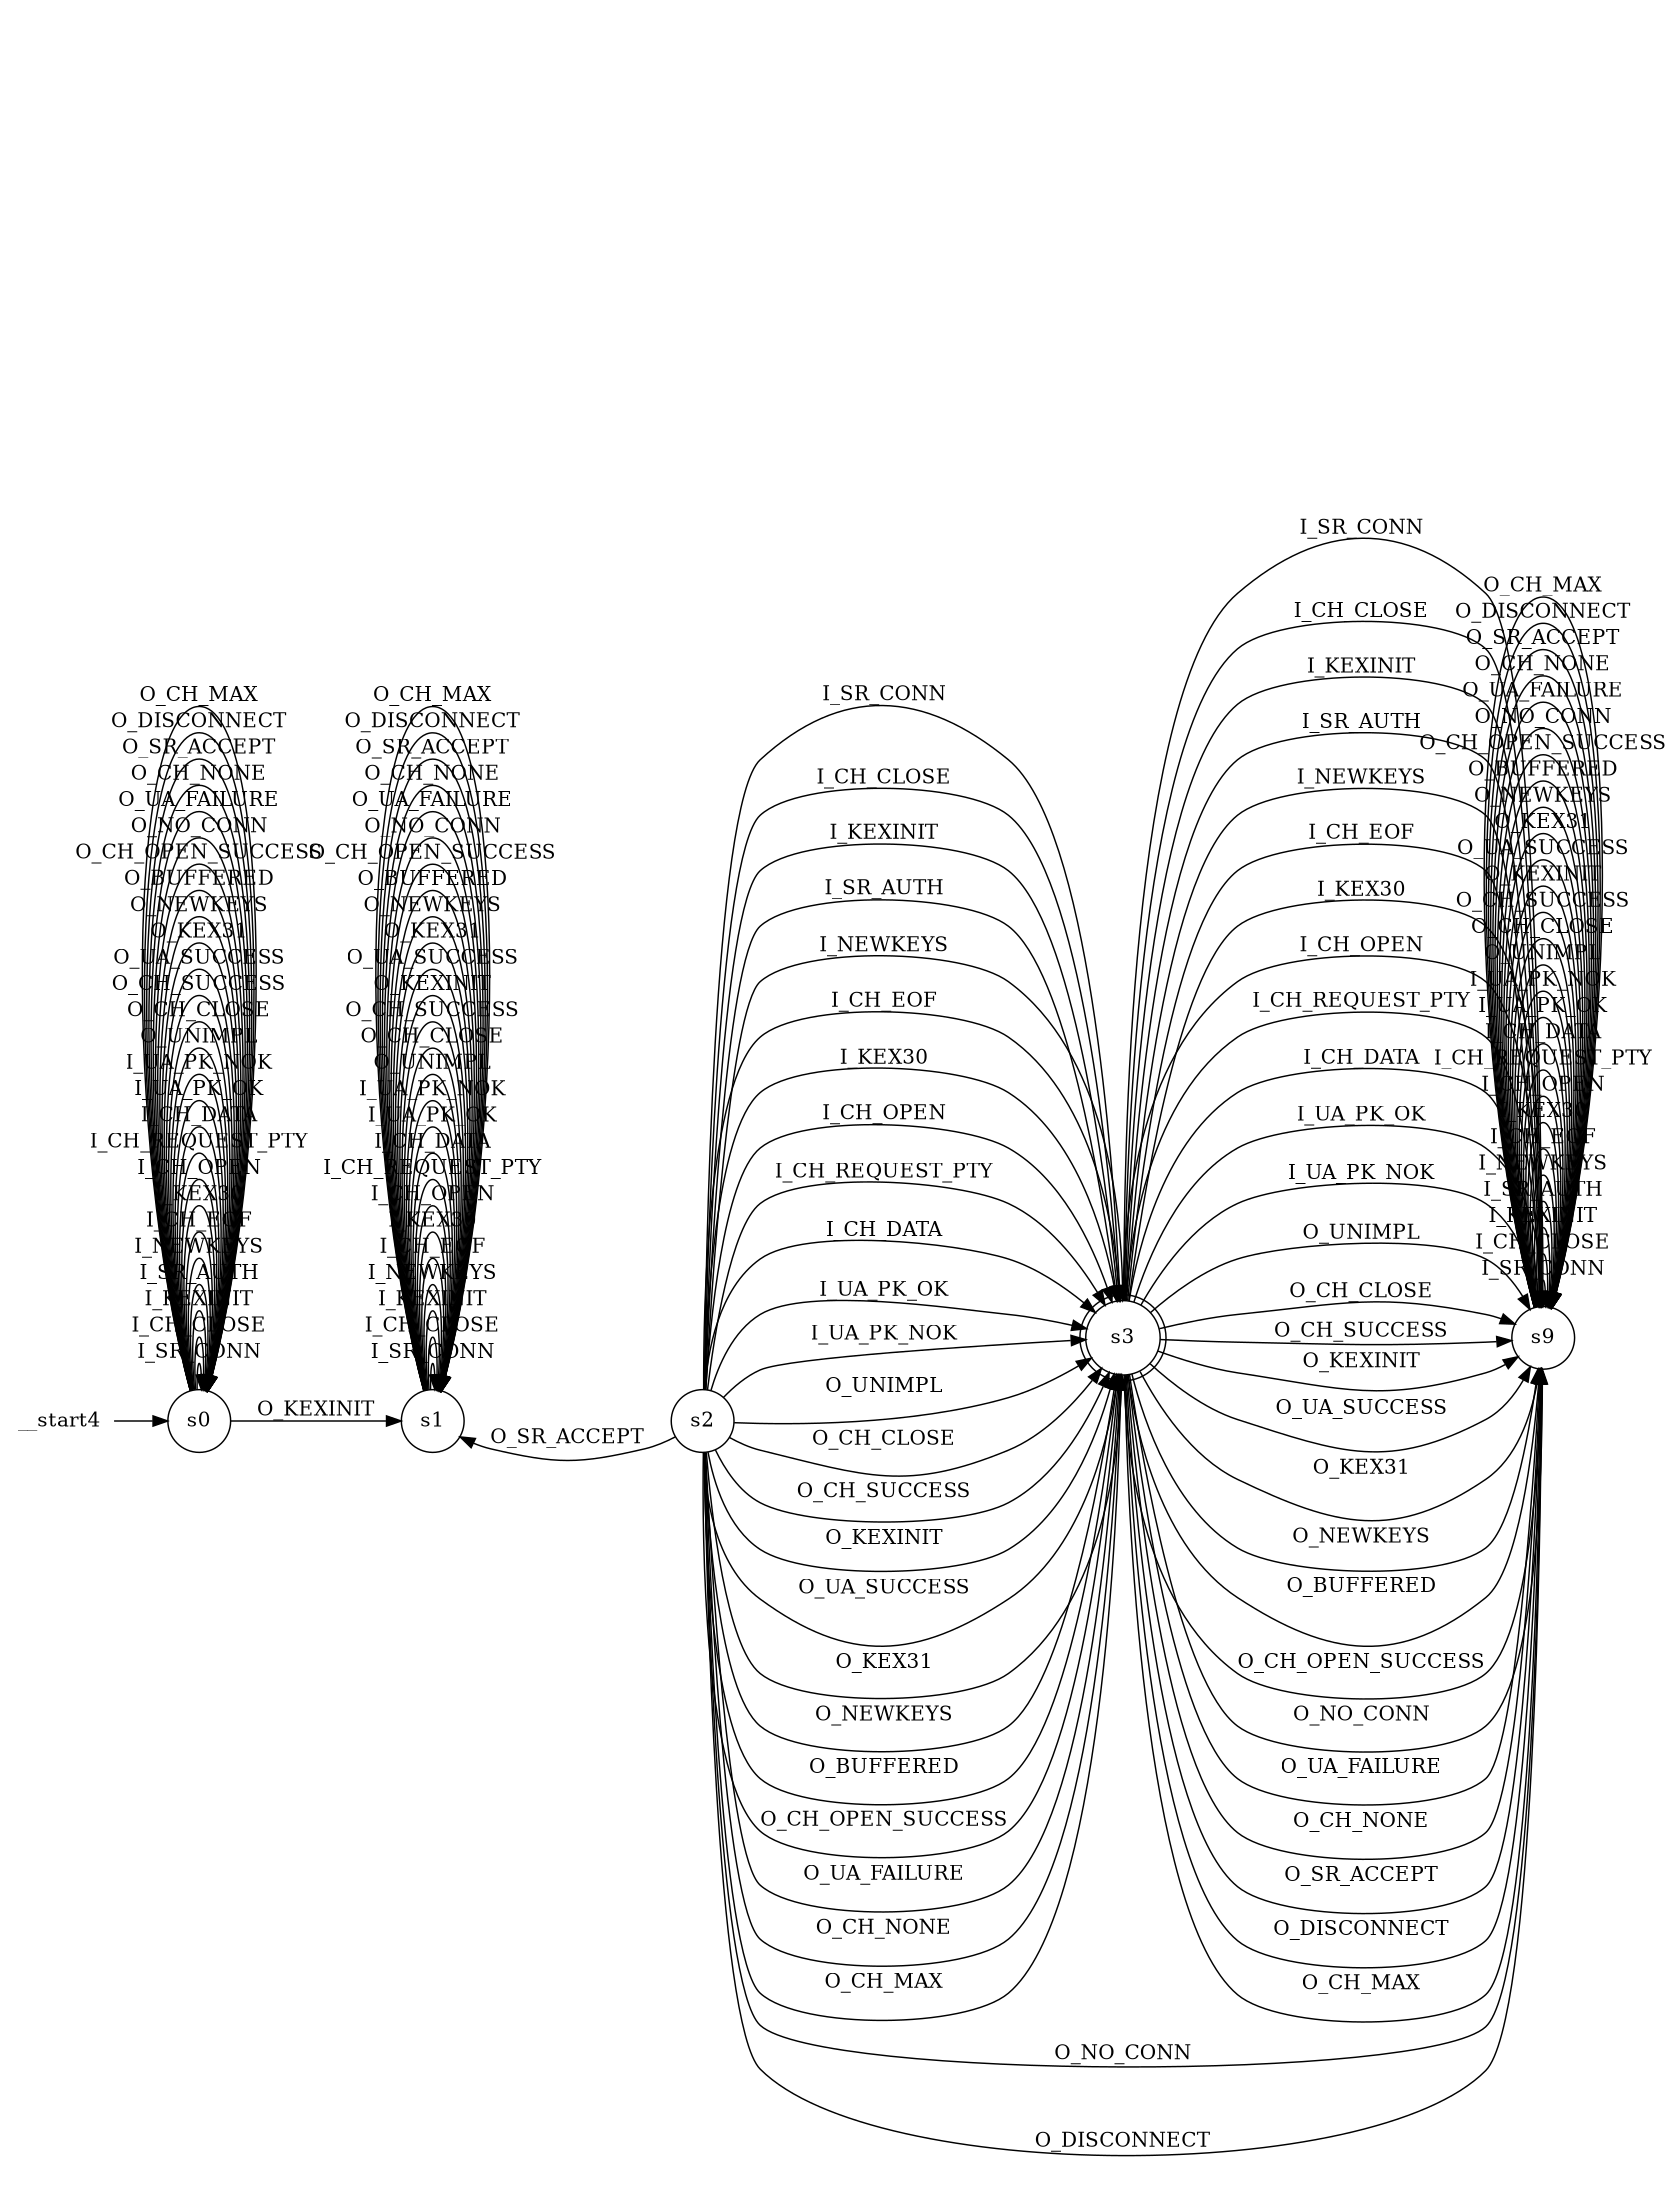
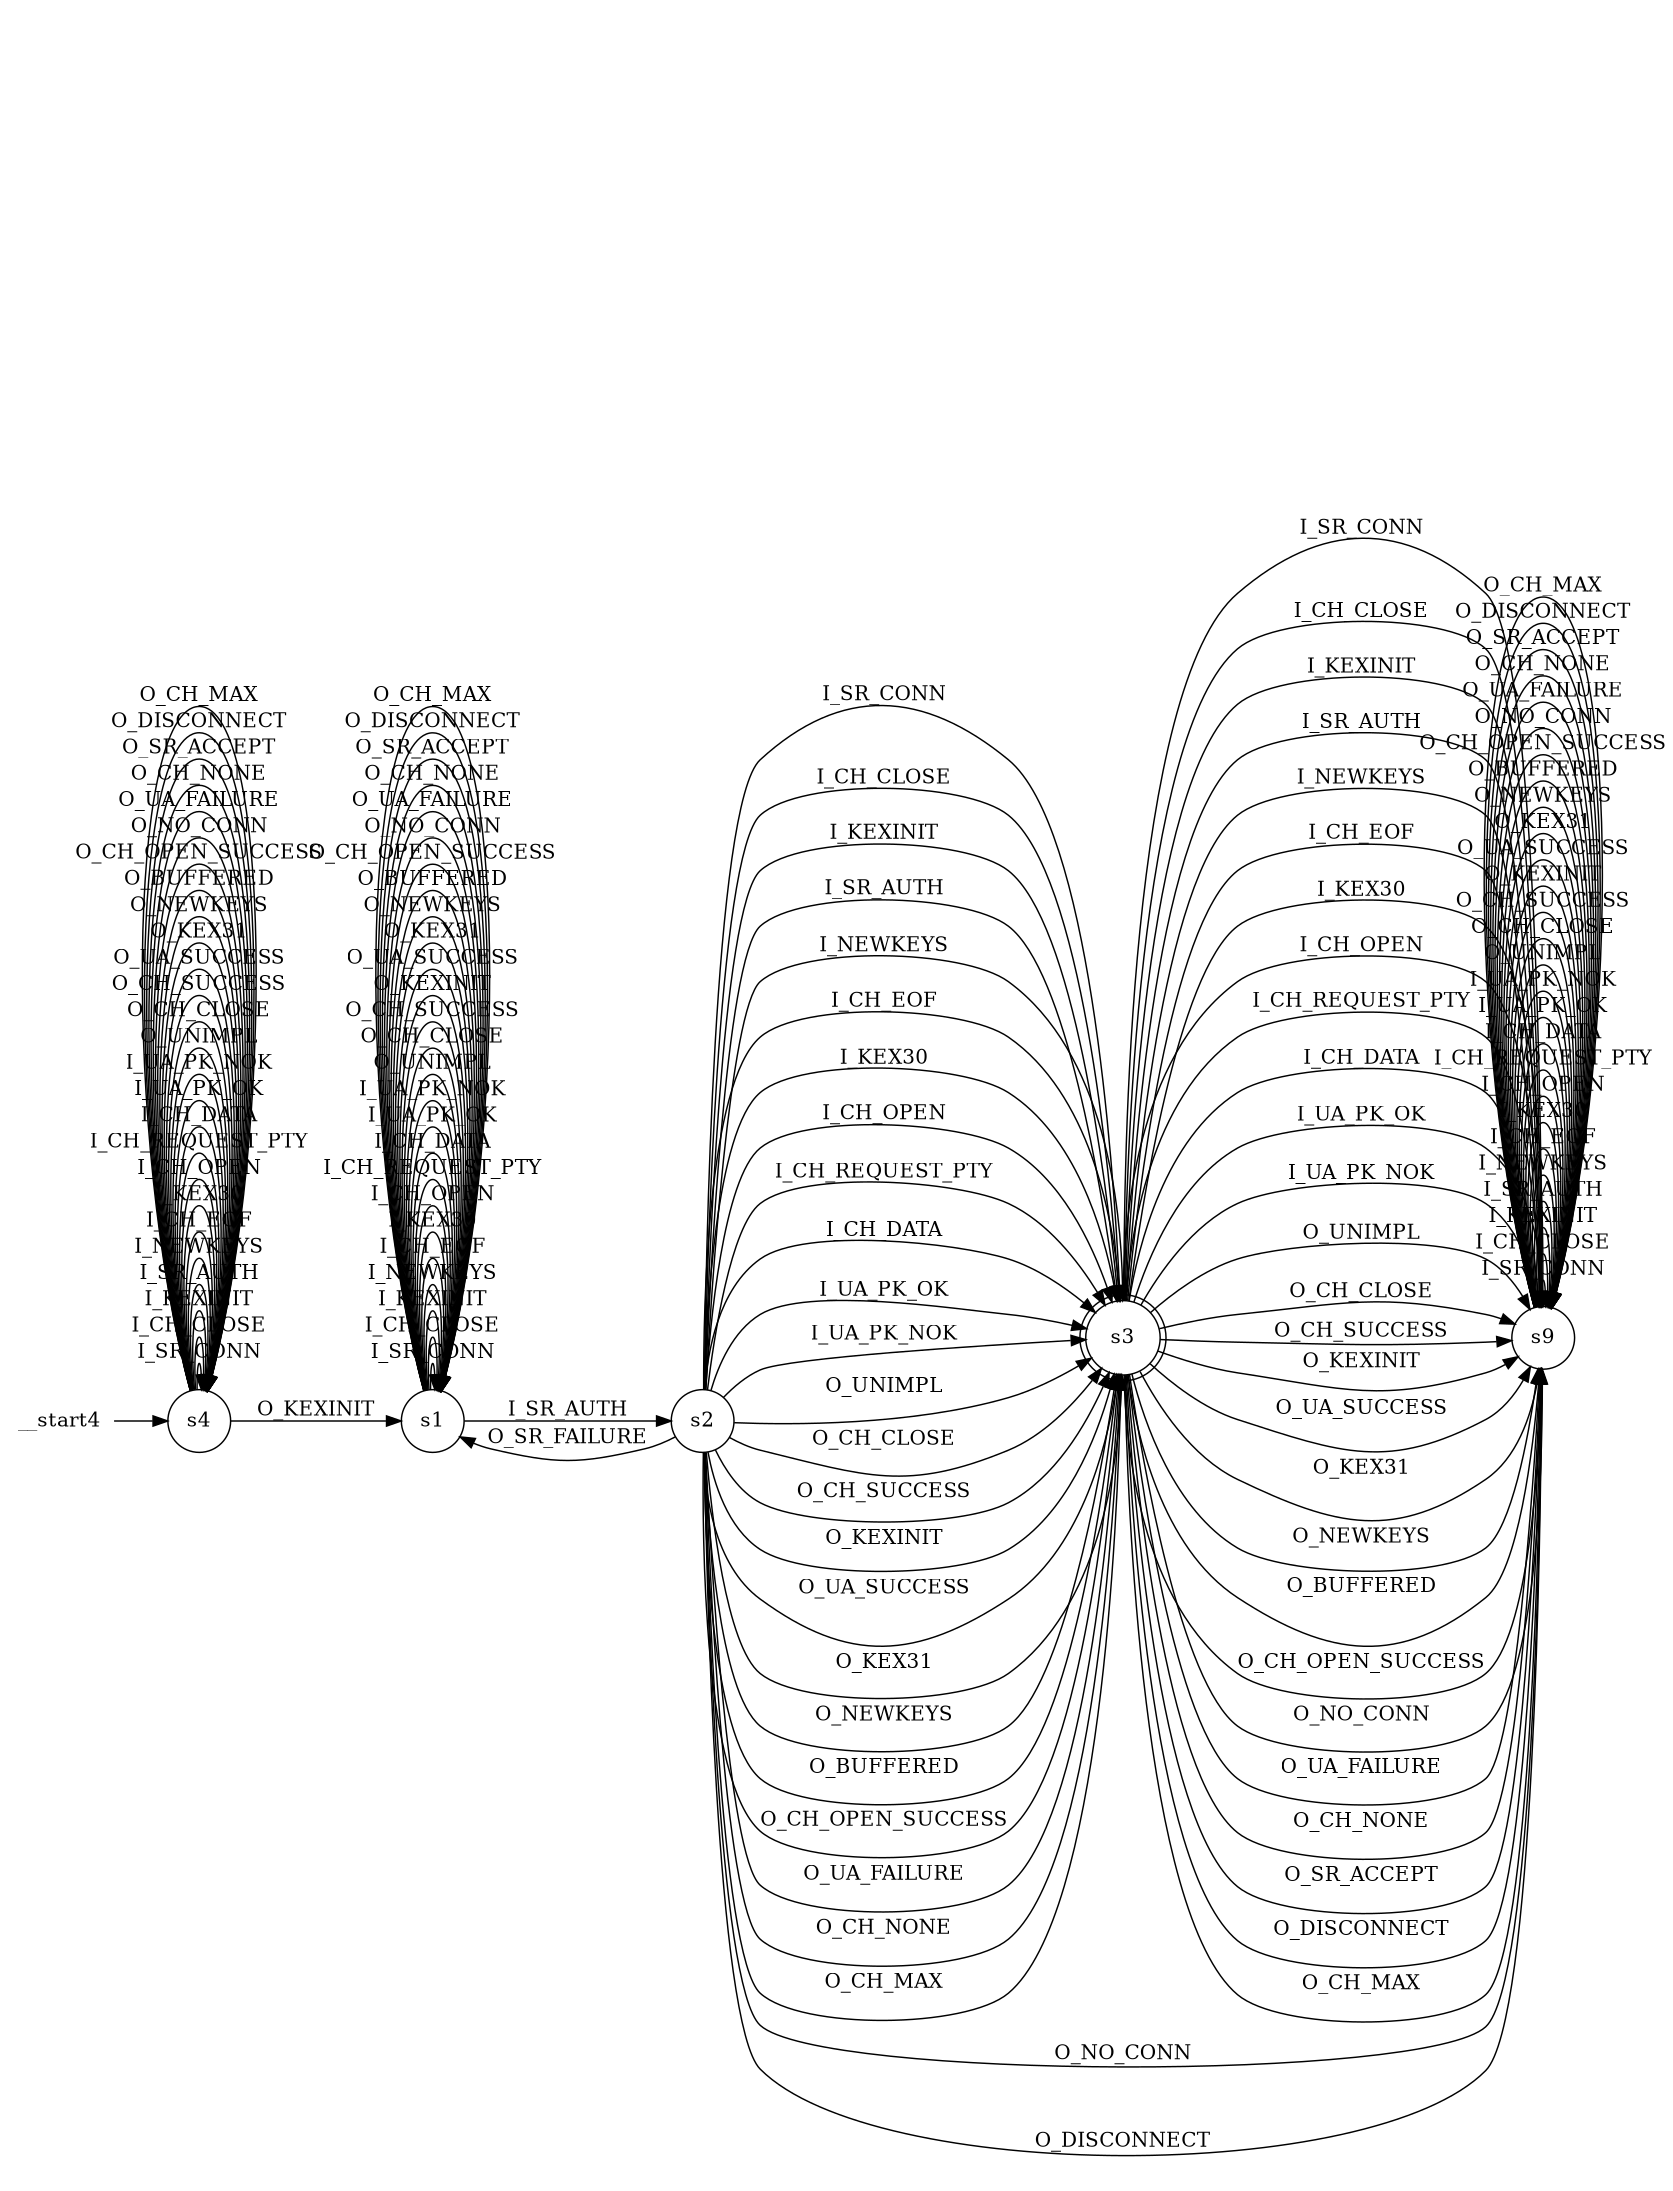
(199, 1421) -> (199, 1421)
none -> (560, 1421)
(568, 1438) -> (568, 1438)
